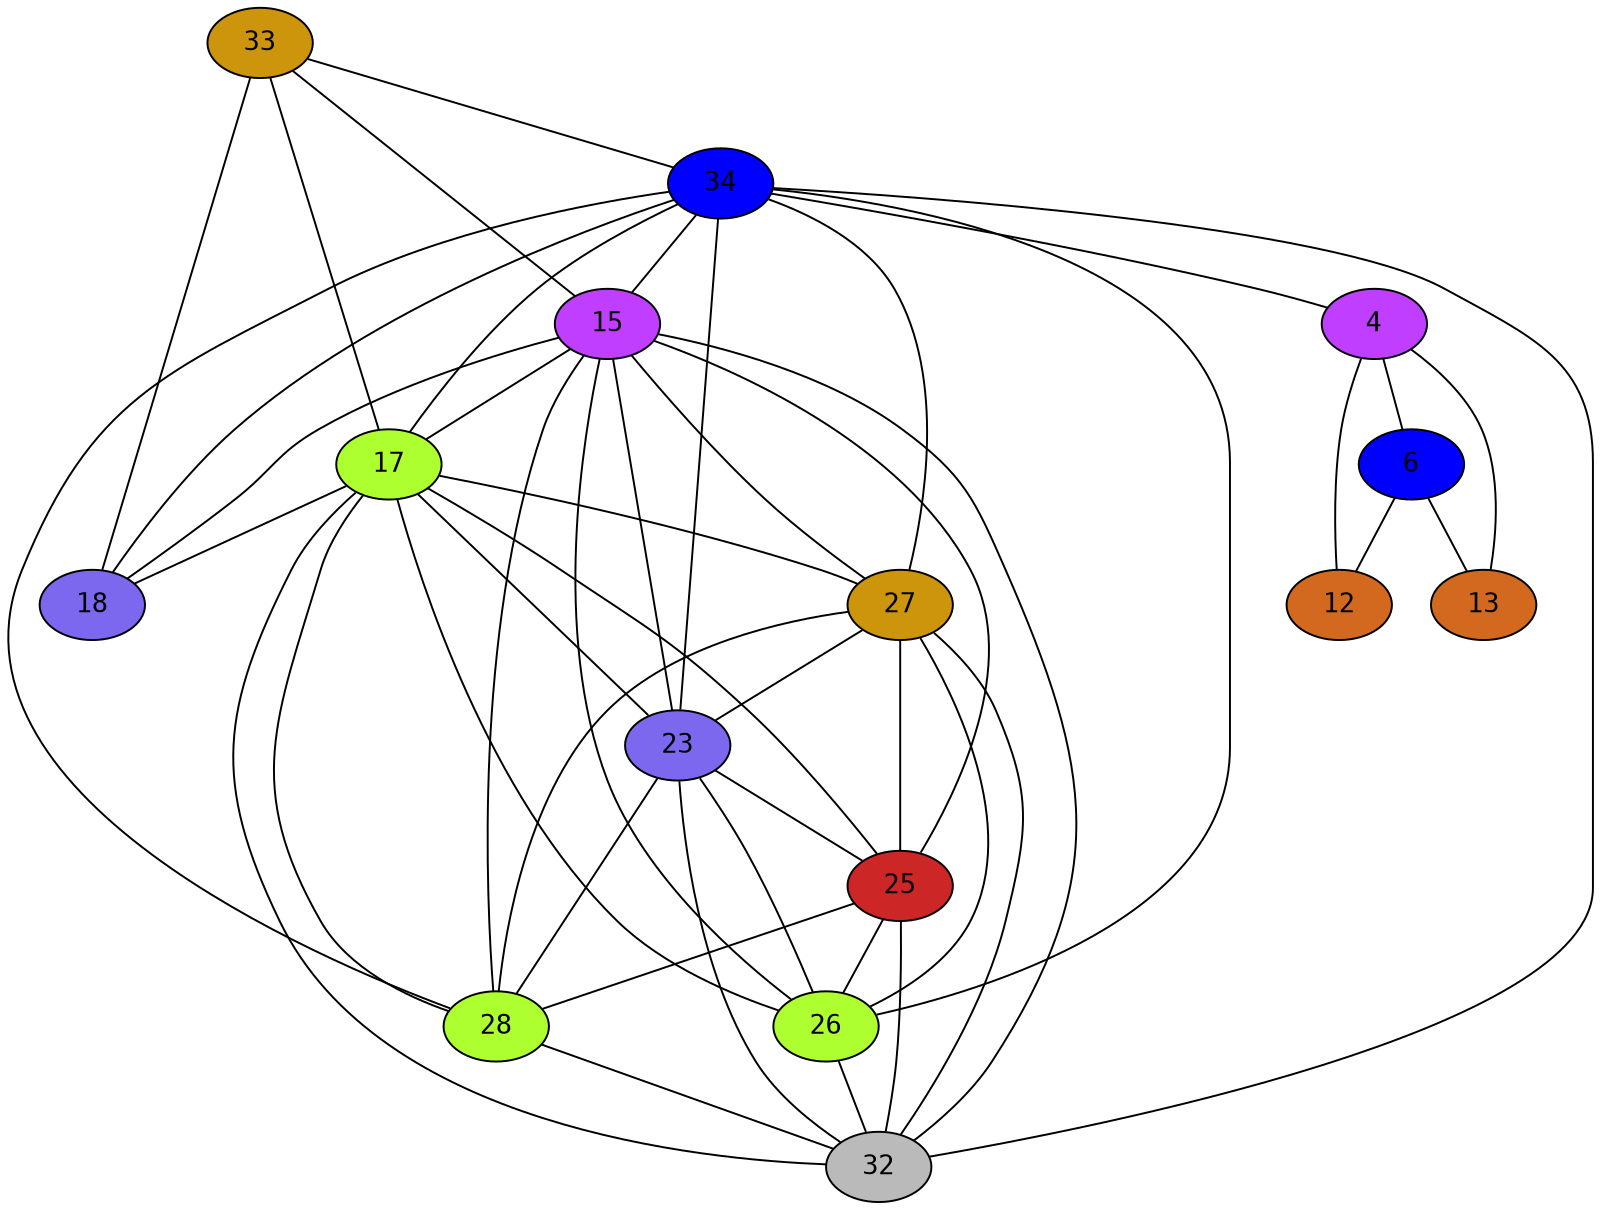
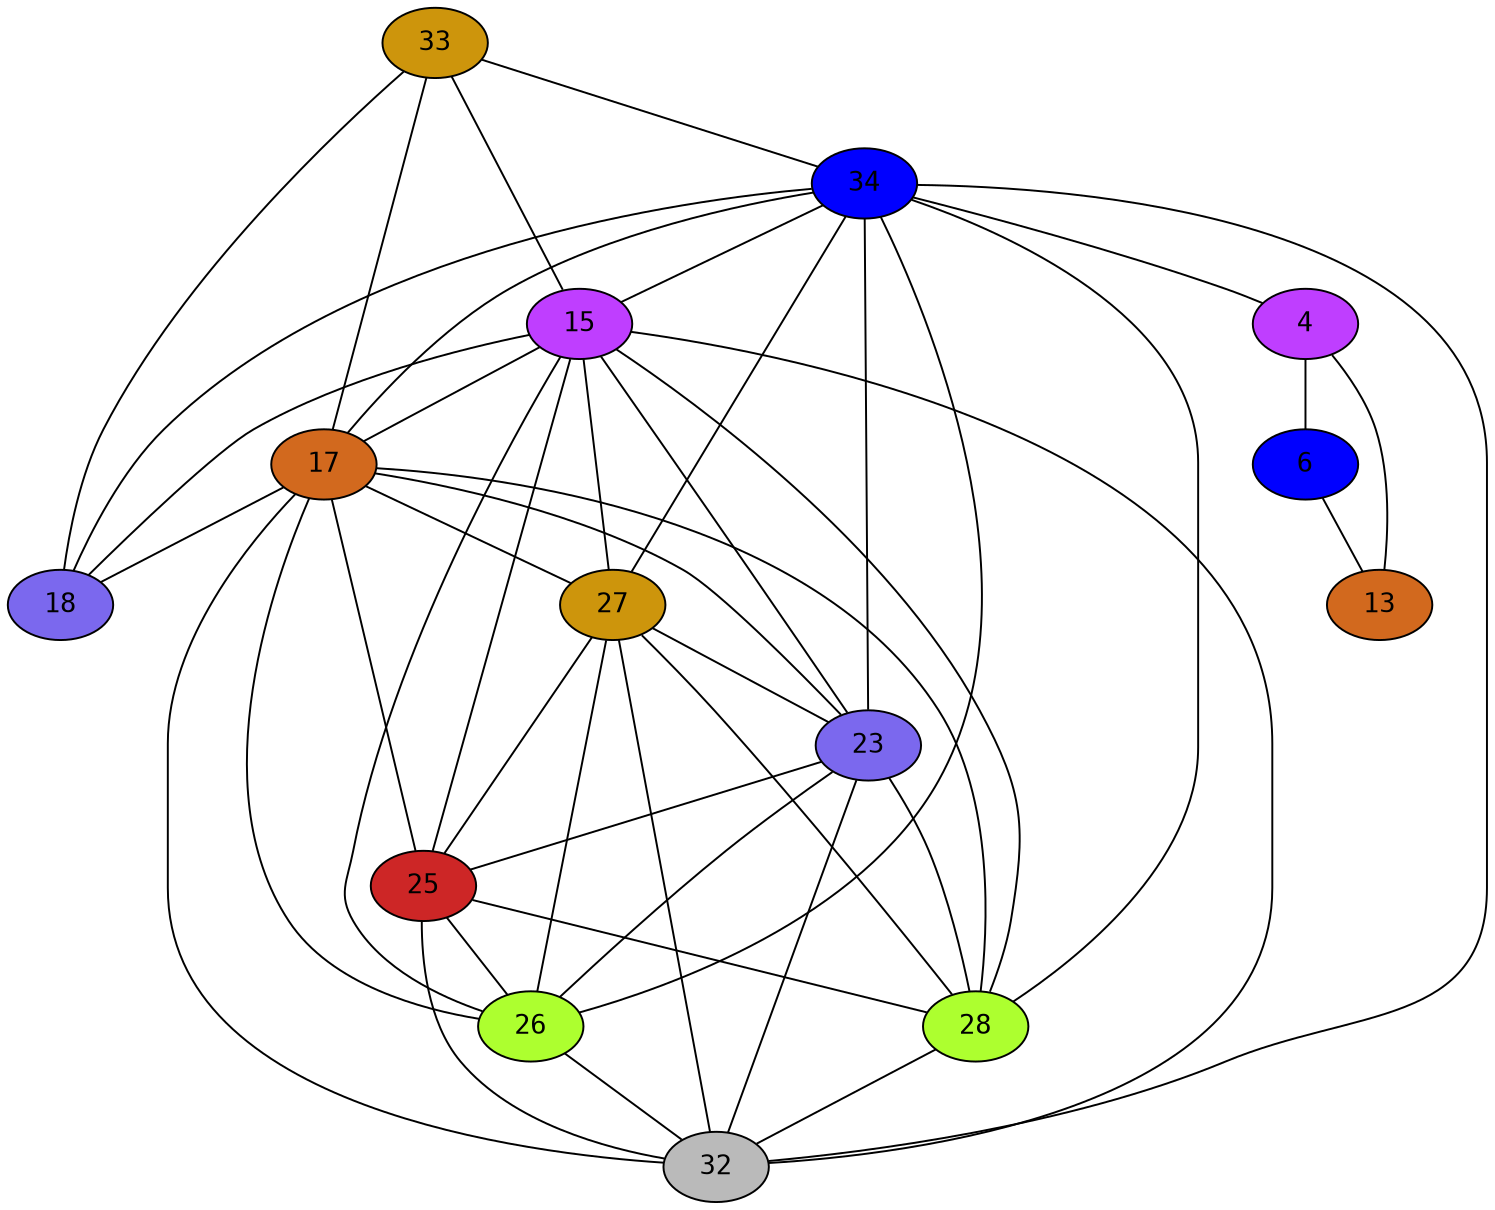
(389, 464) -> (324, 464)
(1339, 605) -> none
